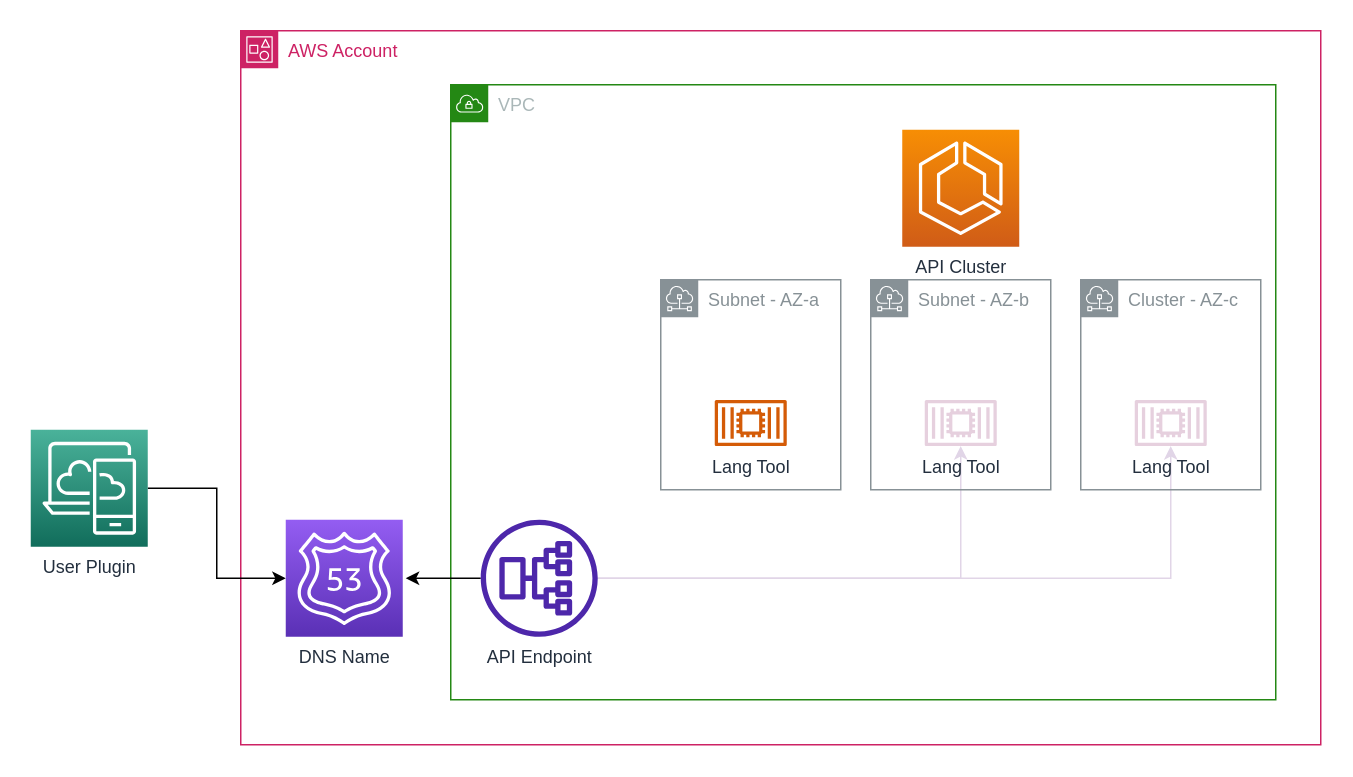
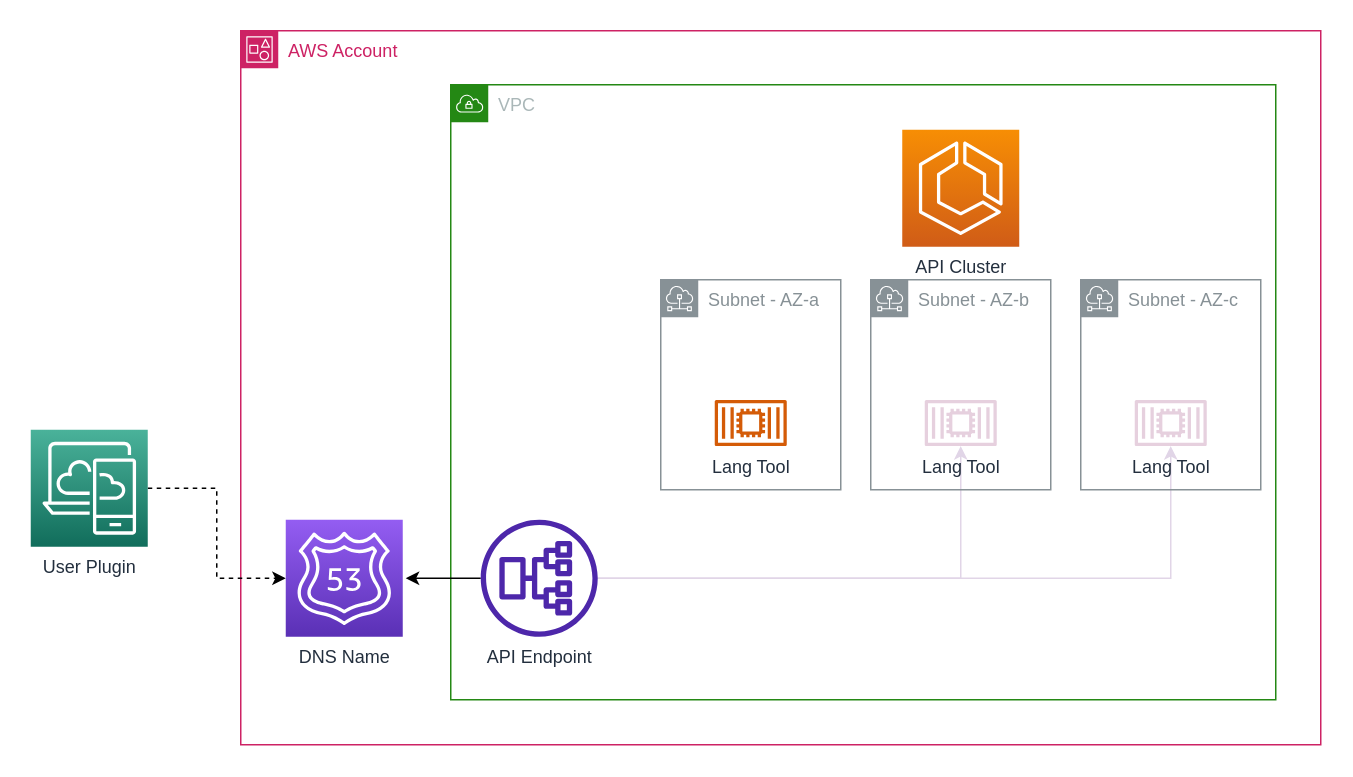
(1192, 301) -> (1190, 301)
(217, 528) -> (217, 528)
